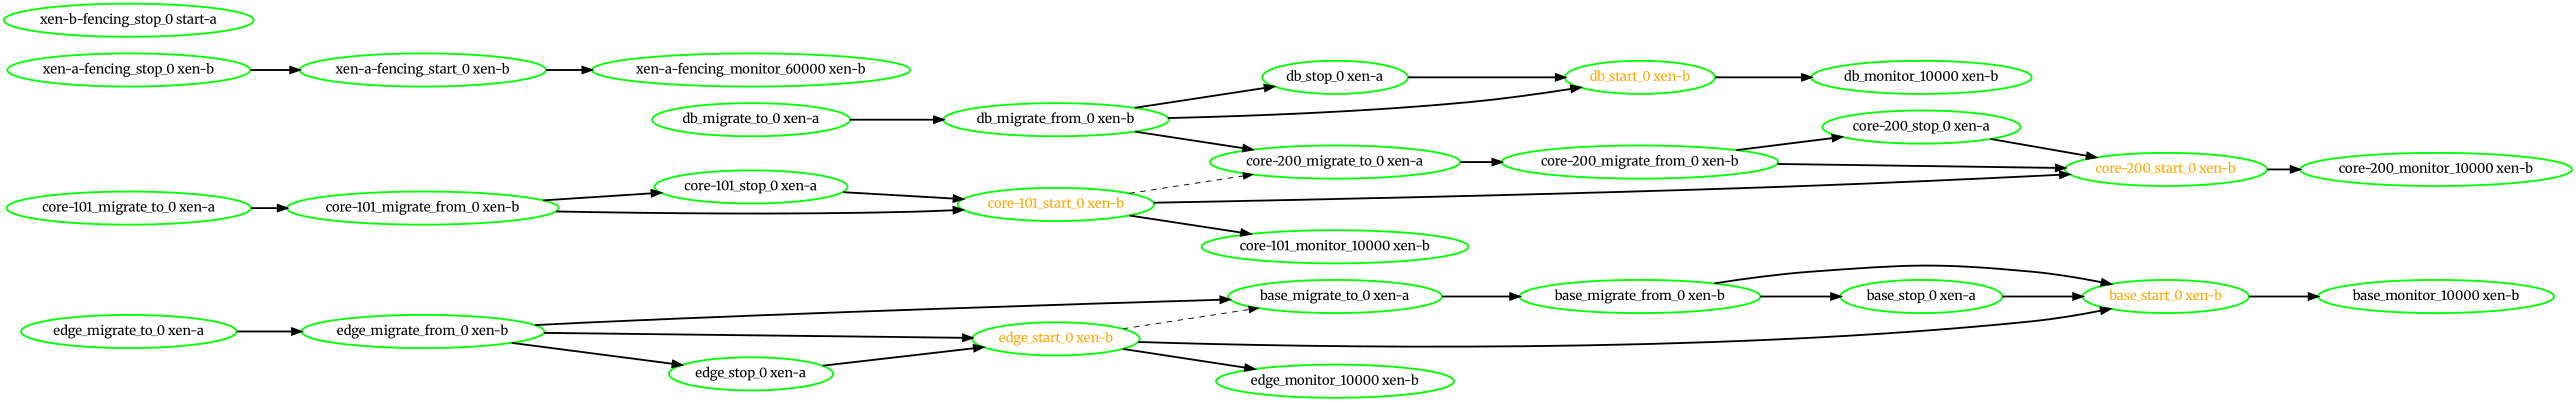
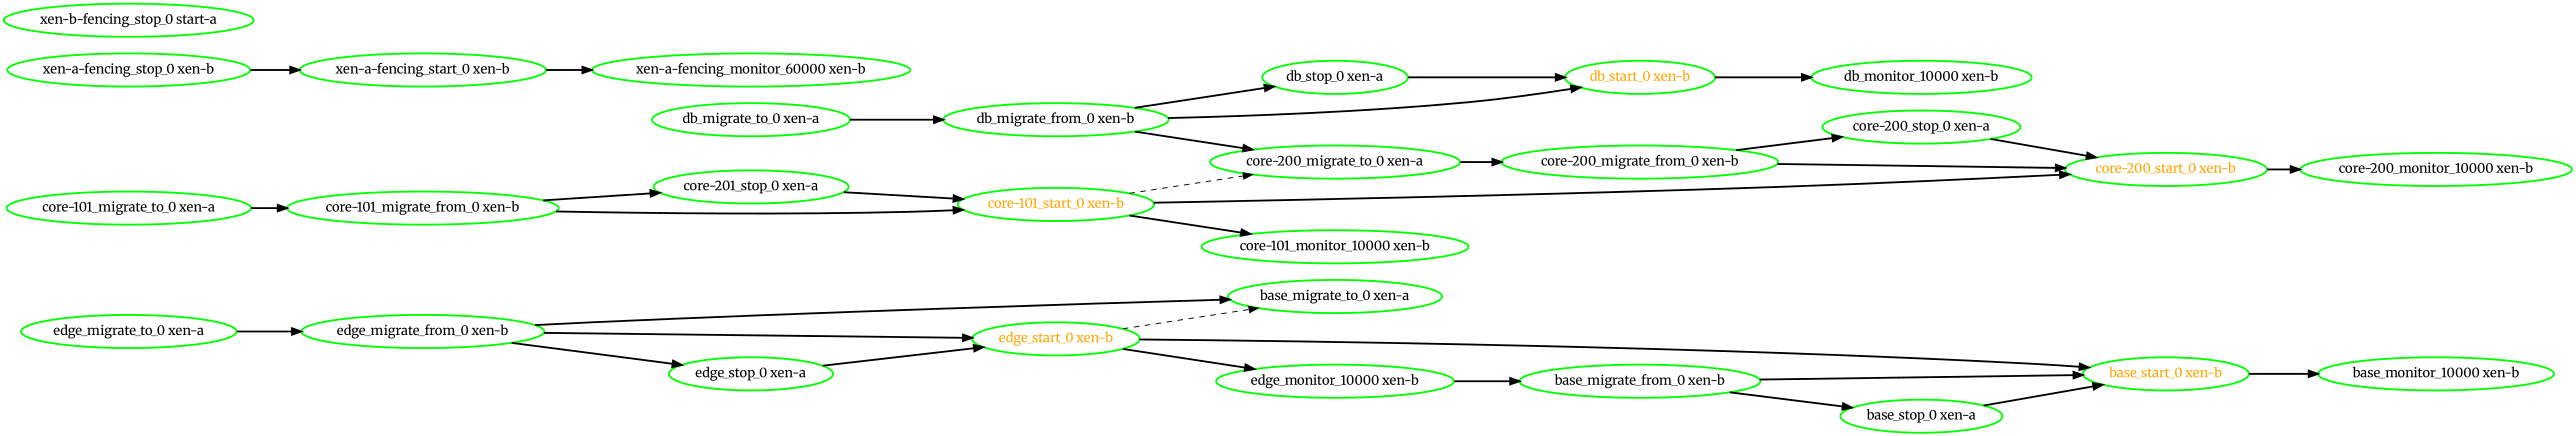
(751, 187) -> (751, 187)
(1476, 297) -> (1482, 381)
